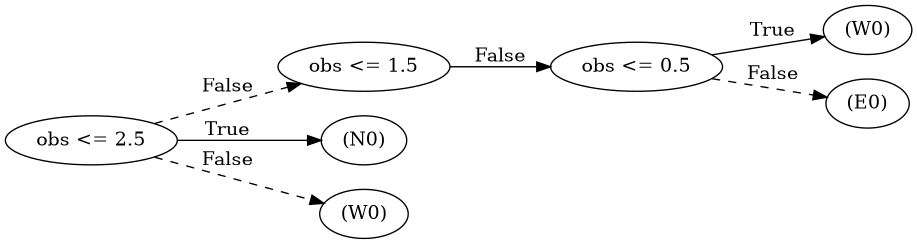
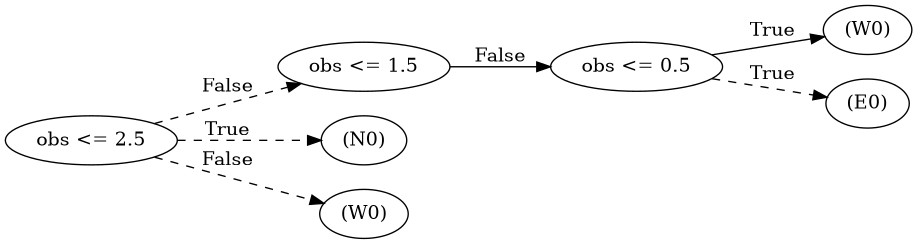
(773, 74) -> (773, 74)
(242, 140) -> (242, 140)
